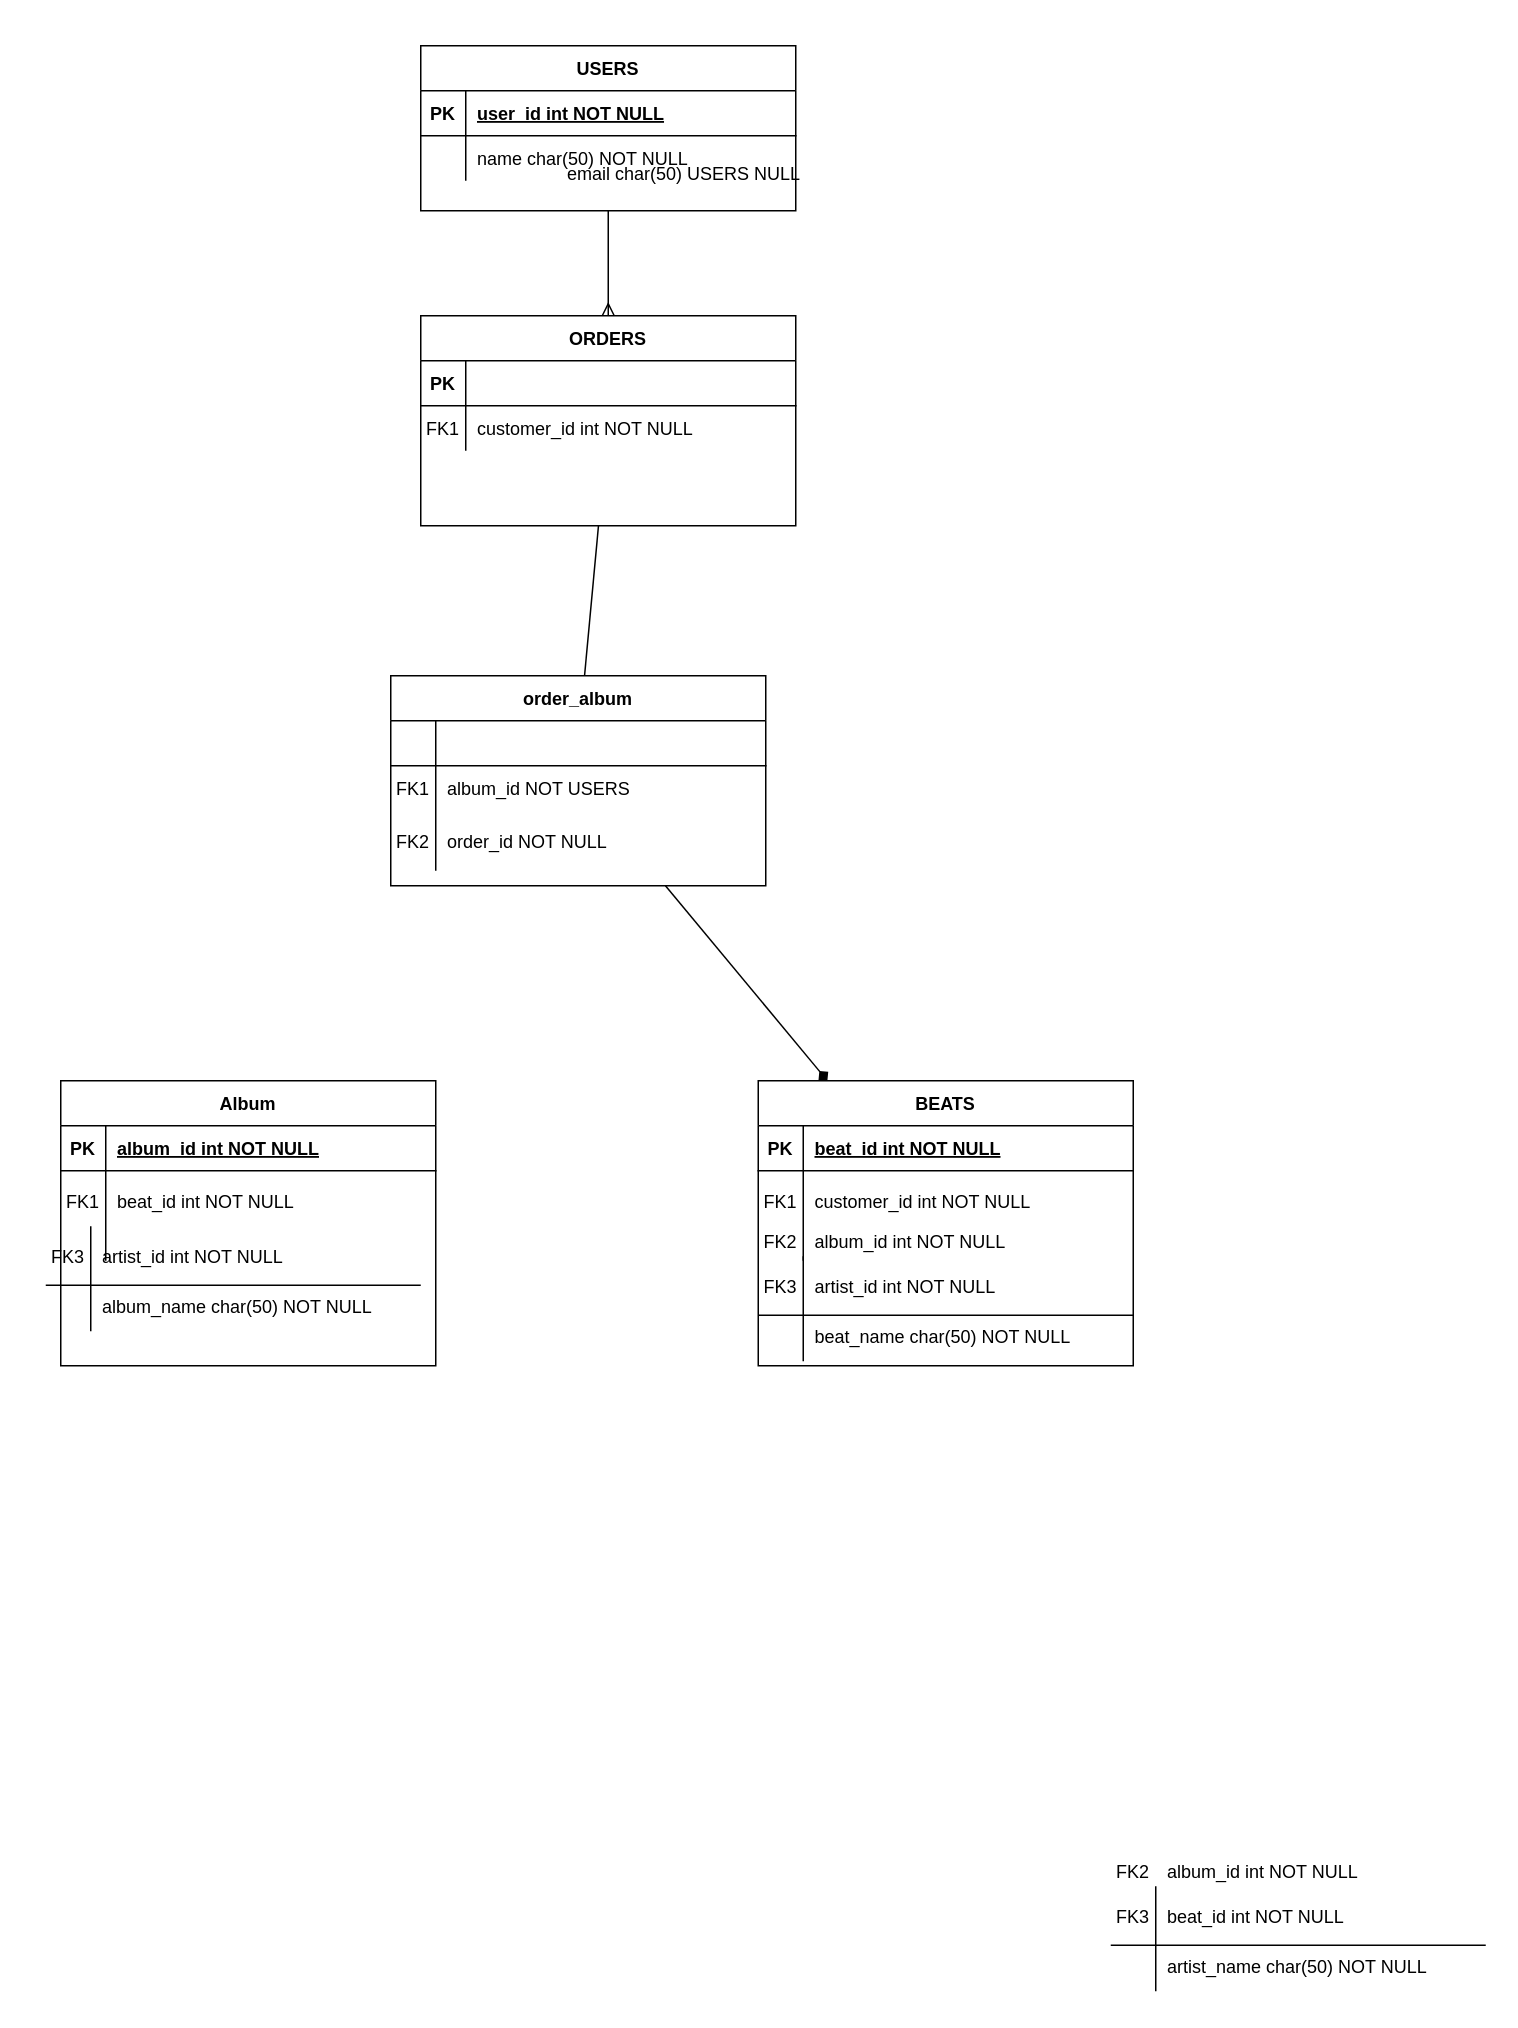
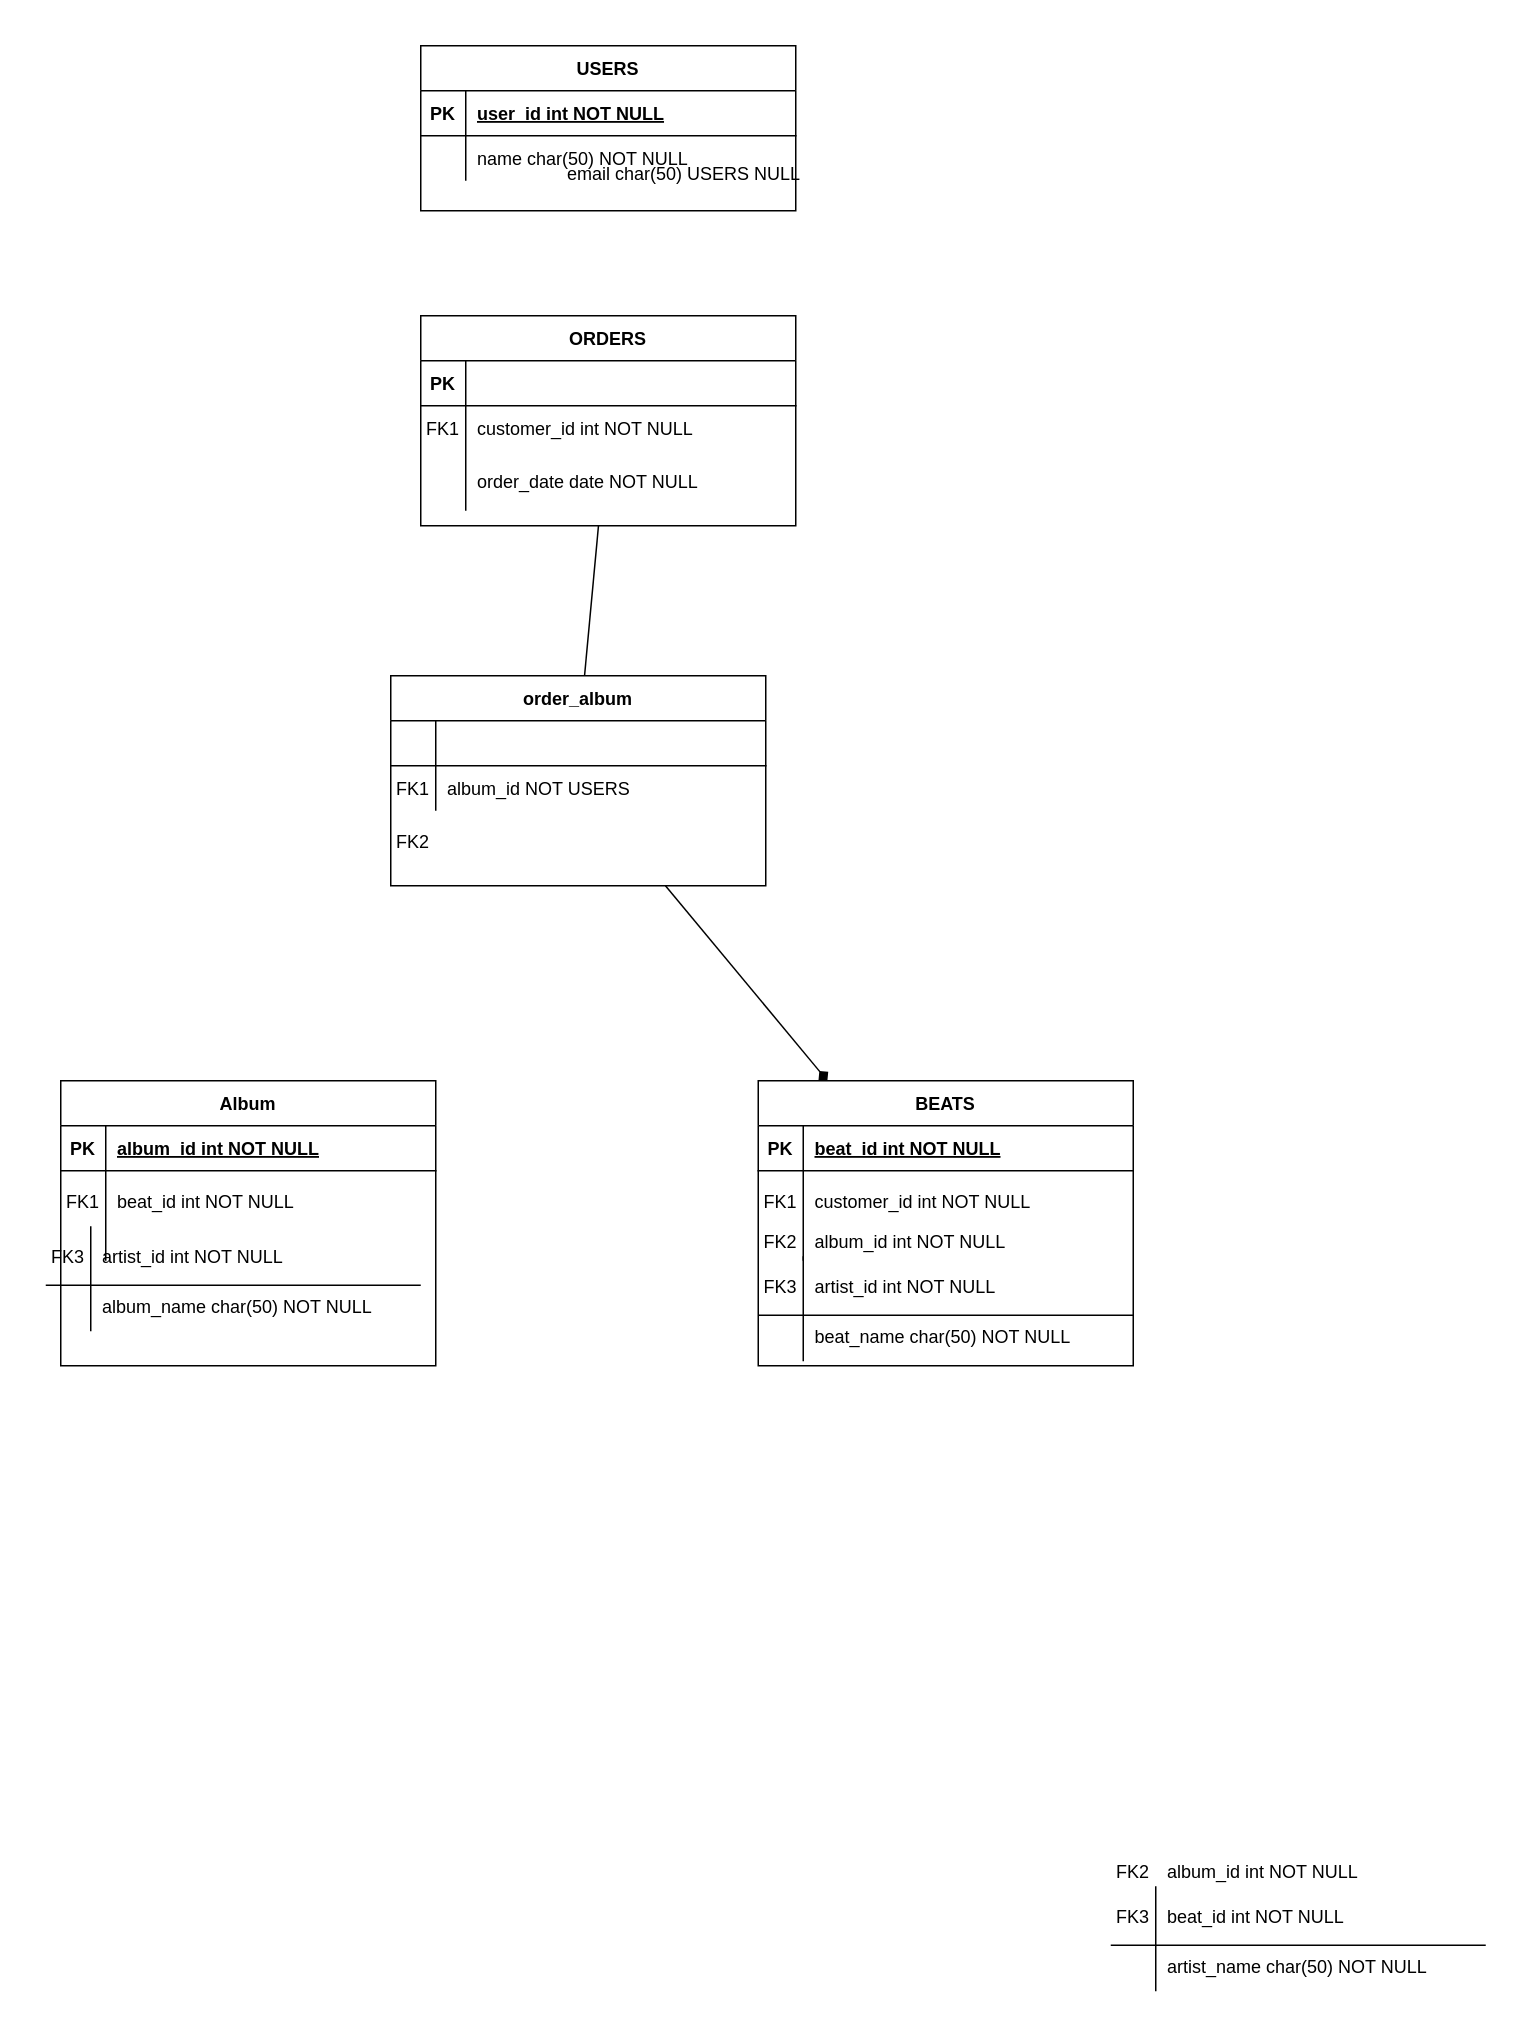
(608, 264) -> none
none -> (631, 481)
(601, 841) -> none
